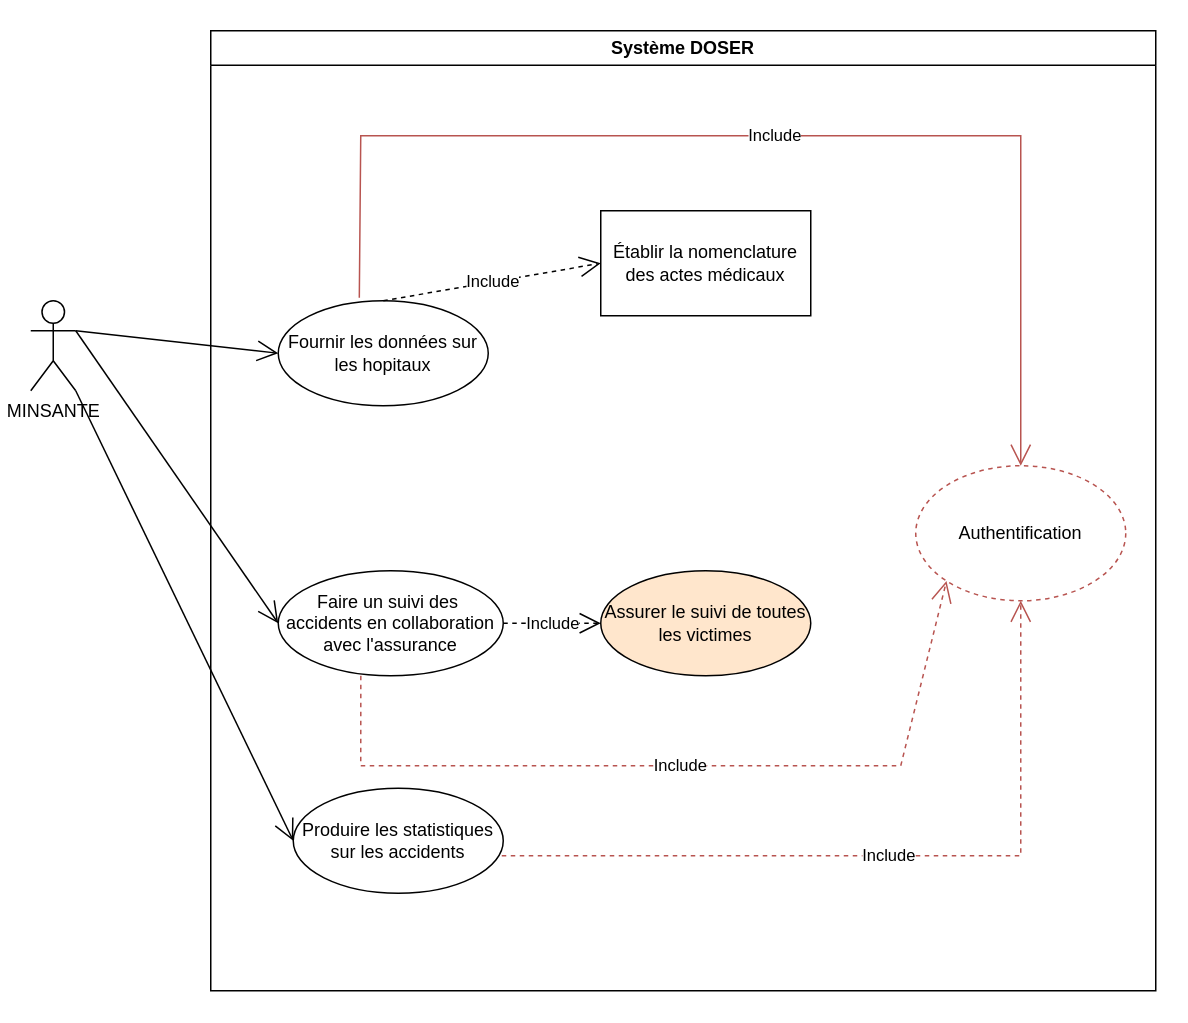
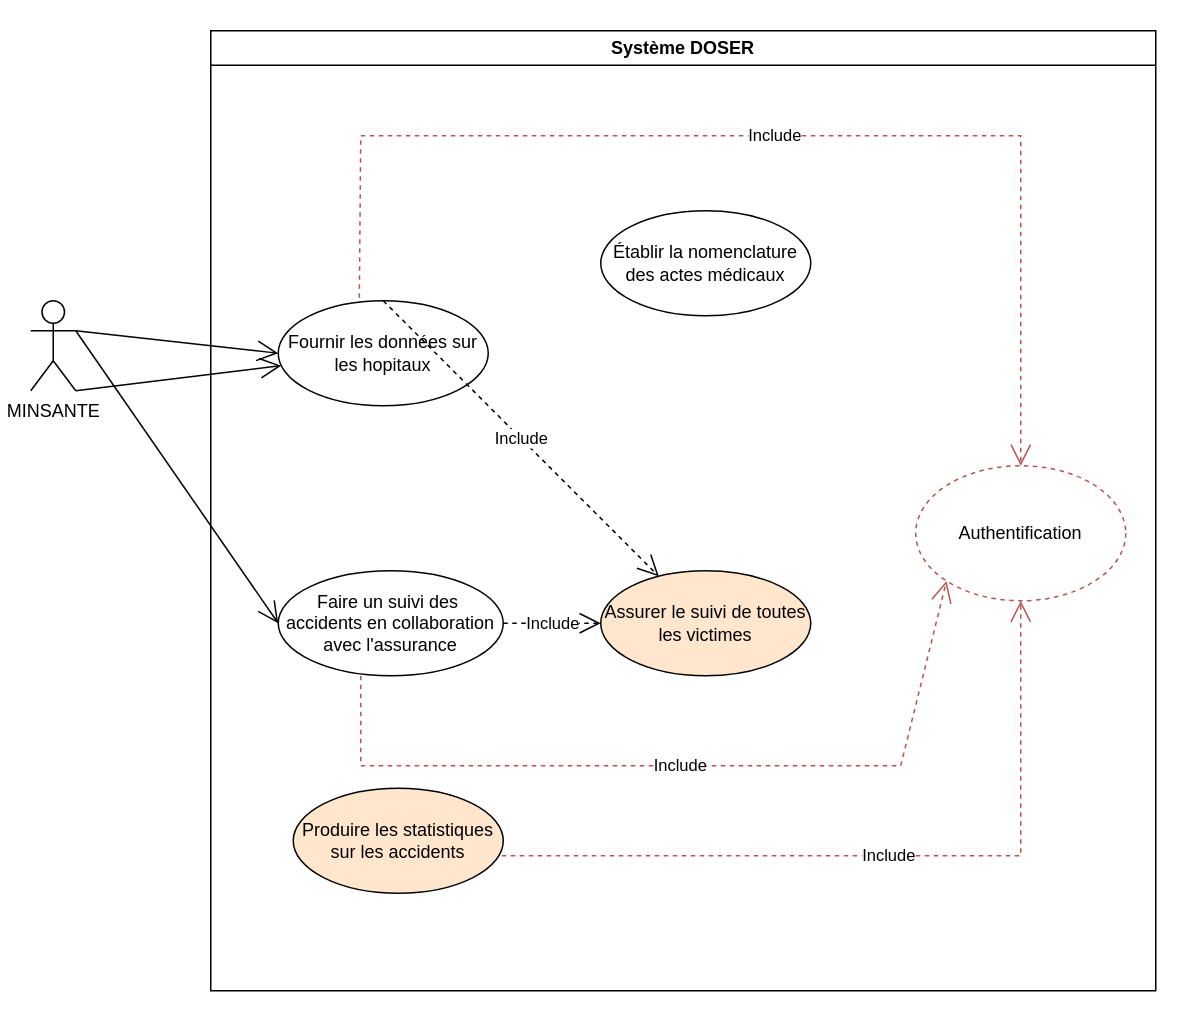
(1021, 188) -> (1021, 188)
(706, 263) -> (706, 263)
(490, 282) -> (520, 437)
(142, 528) -> (176, 378)
(398, 841) -> (398, 841)
